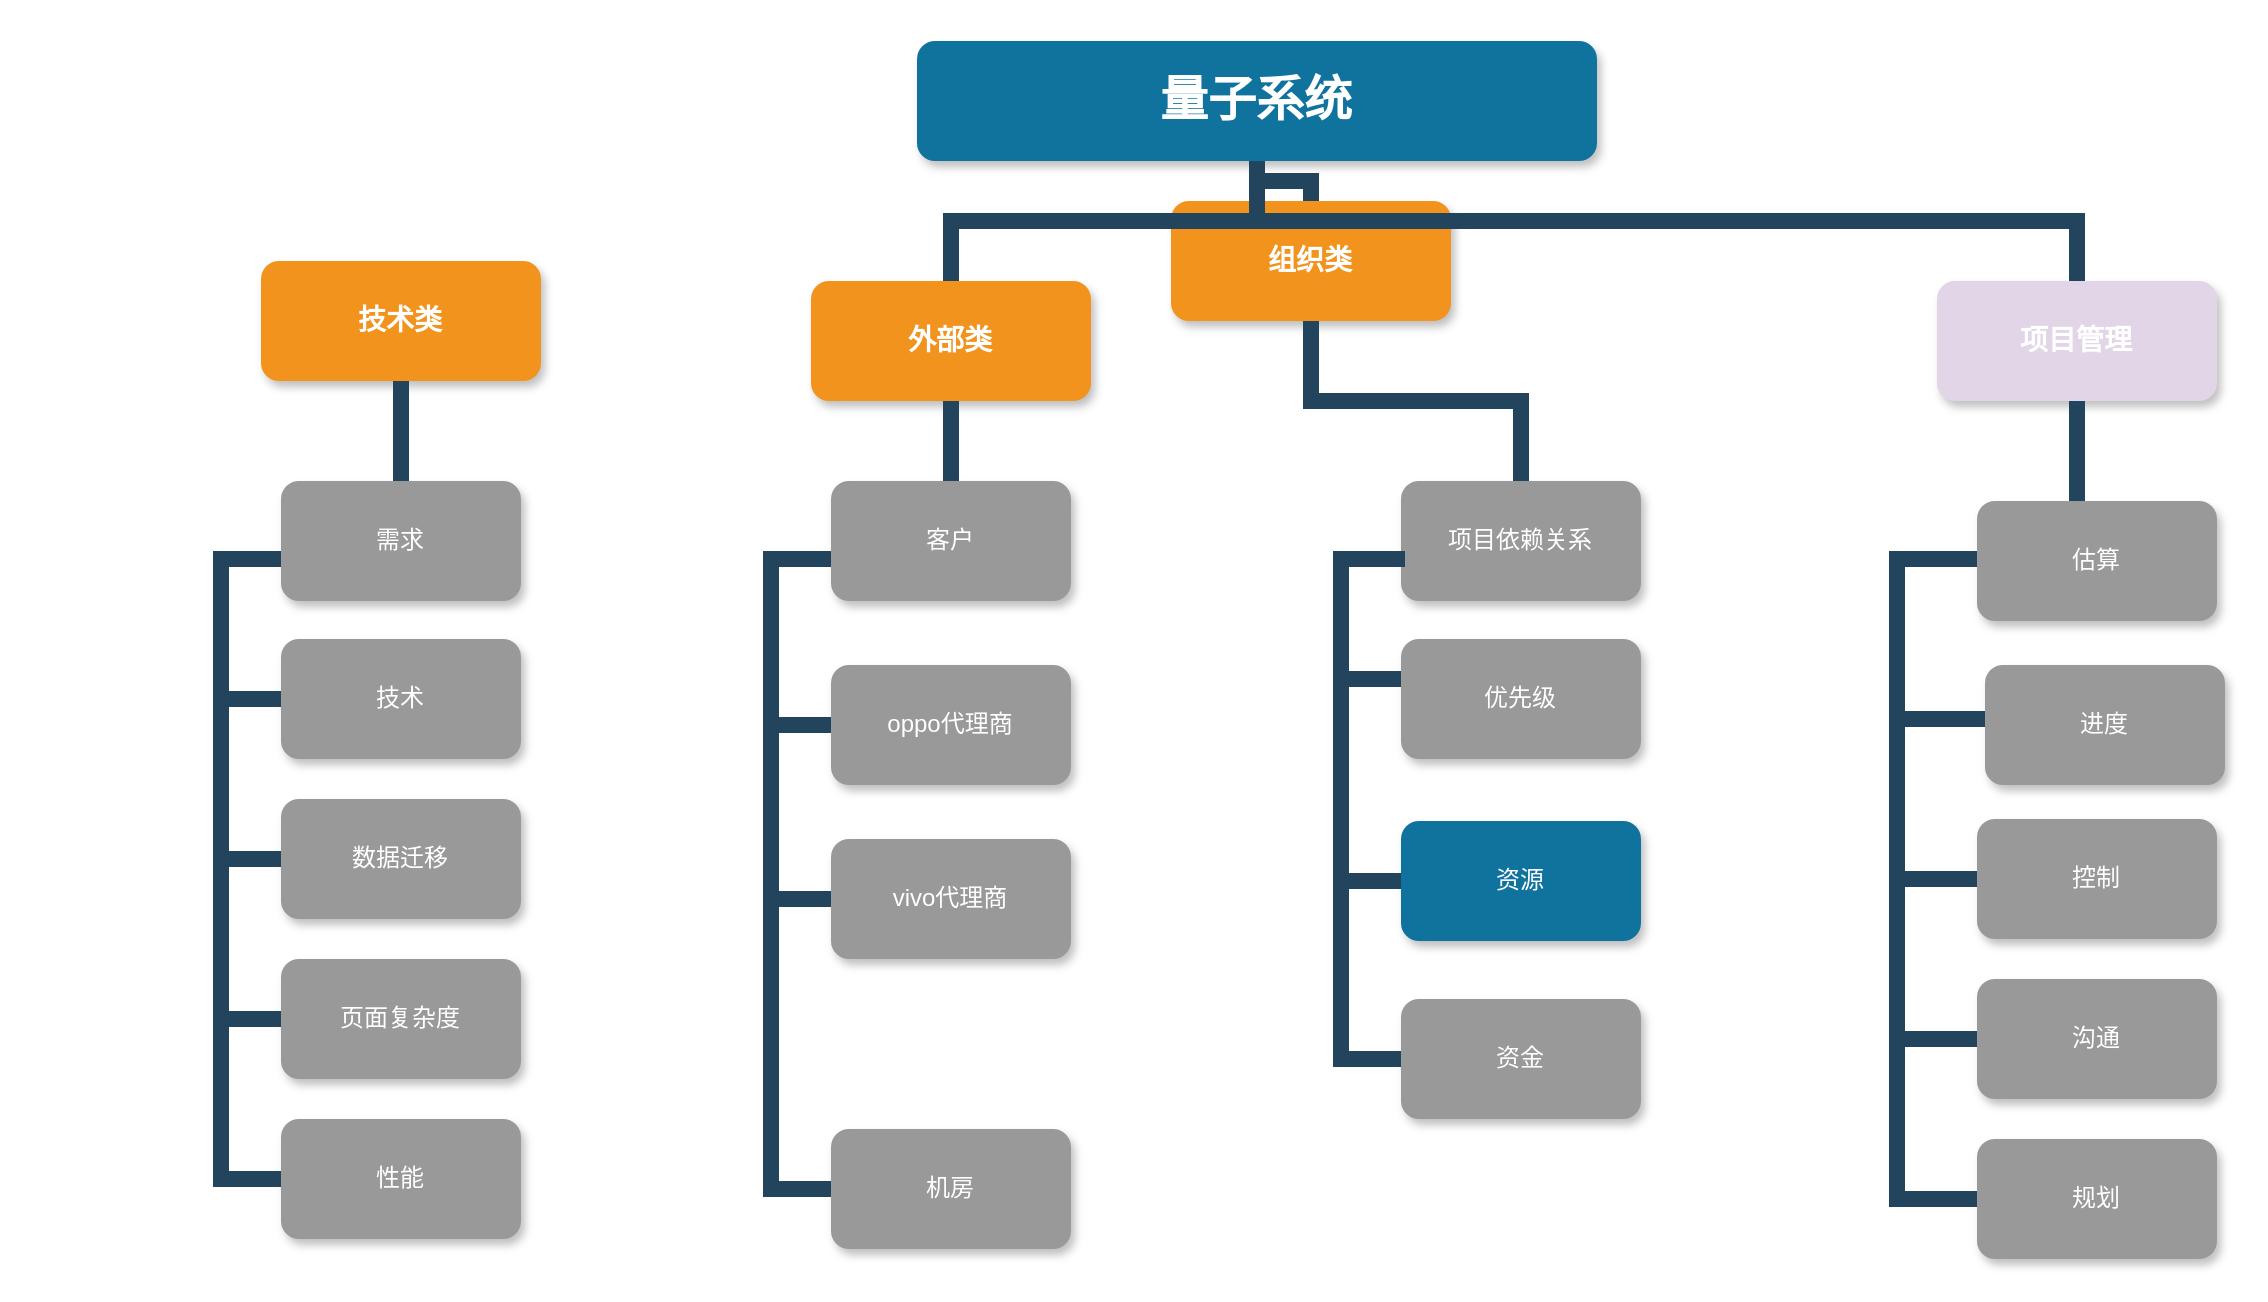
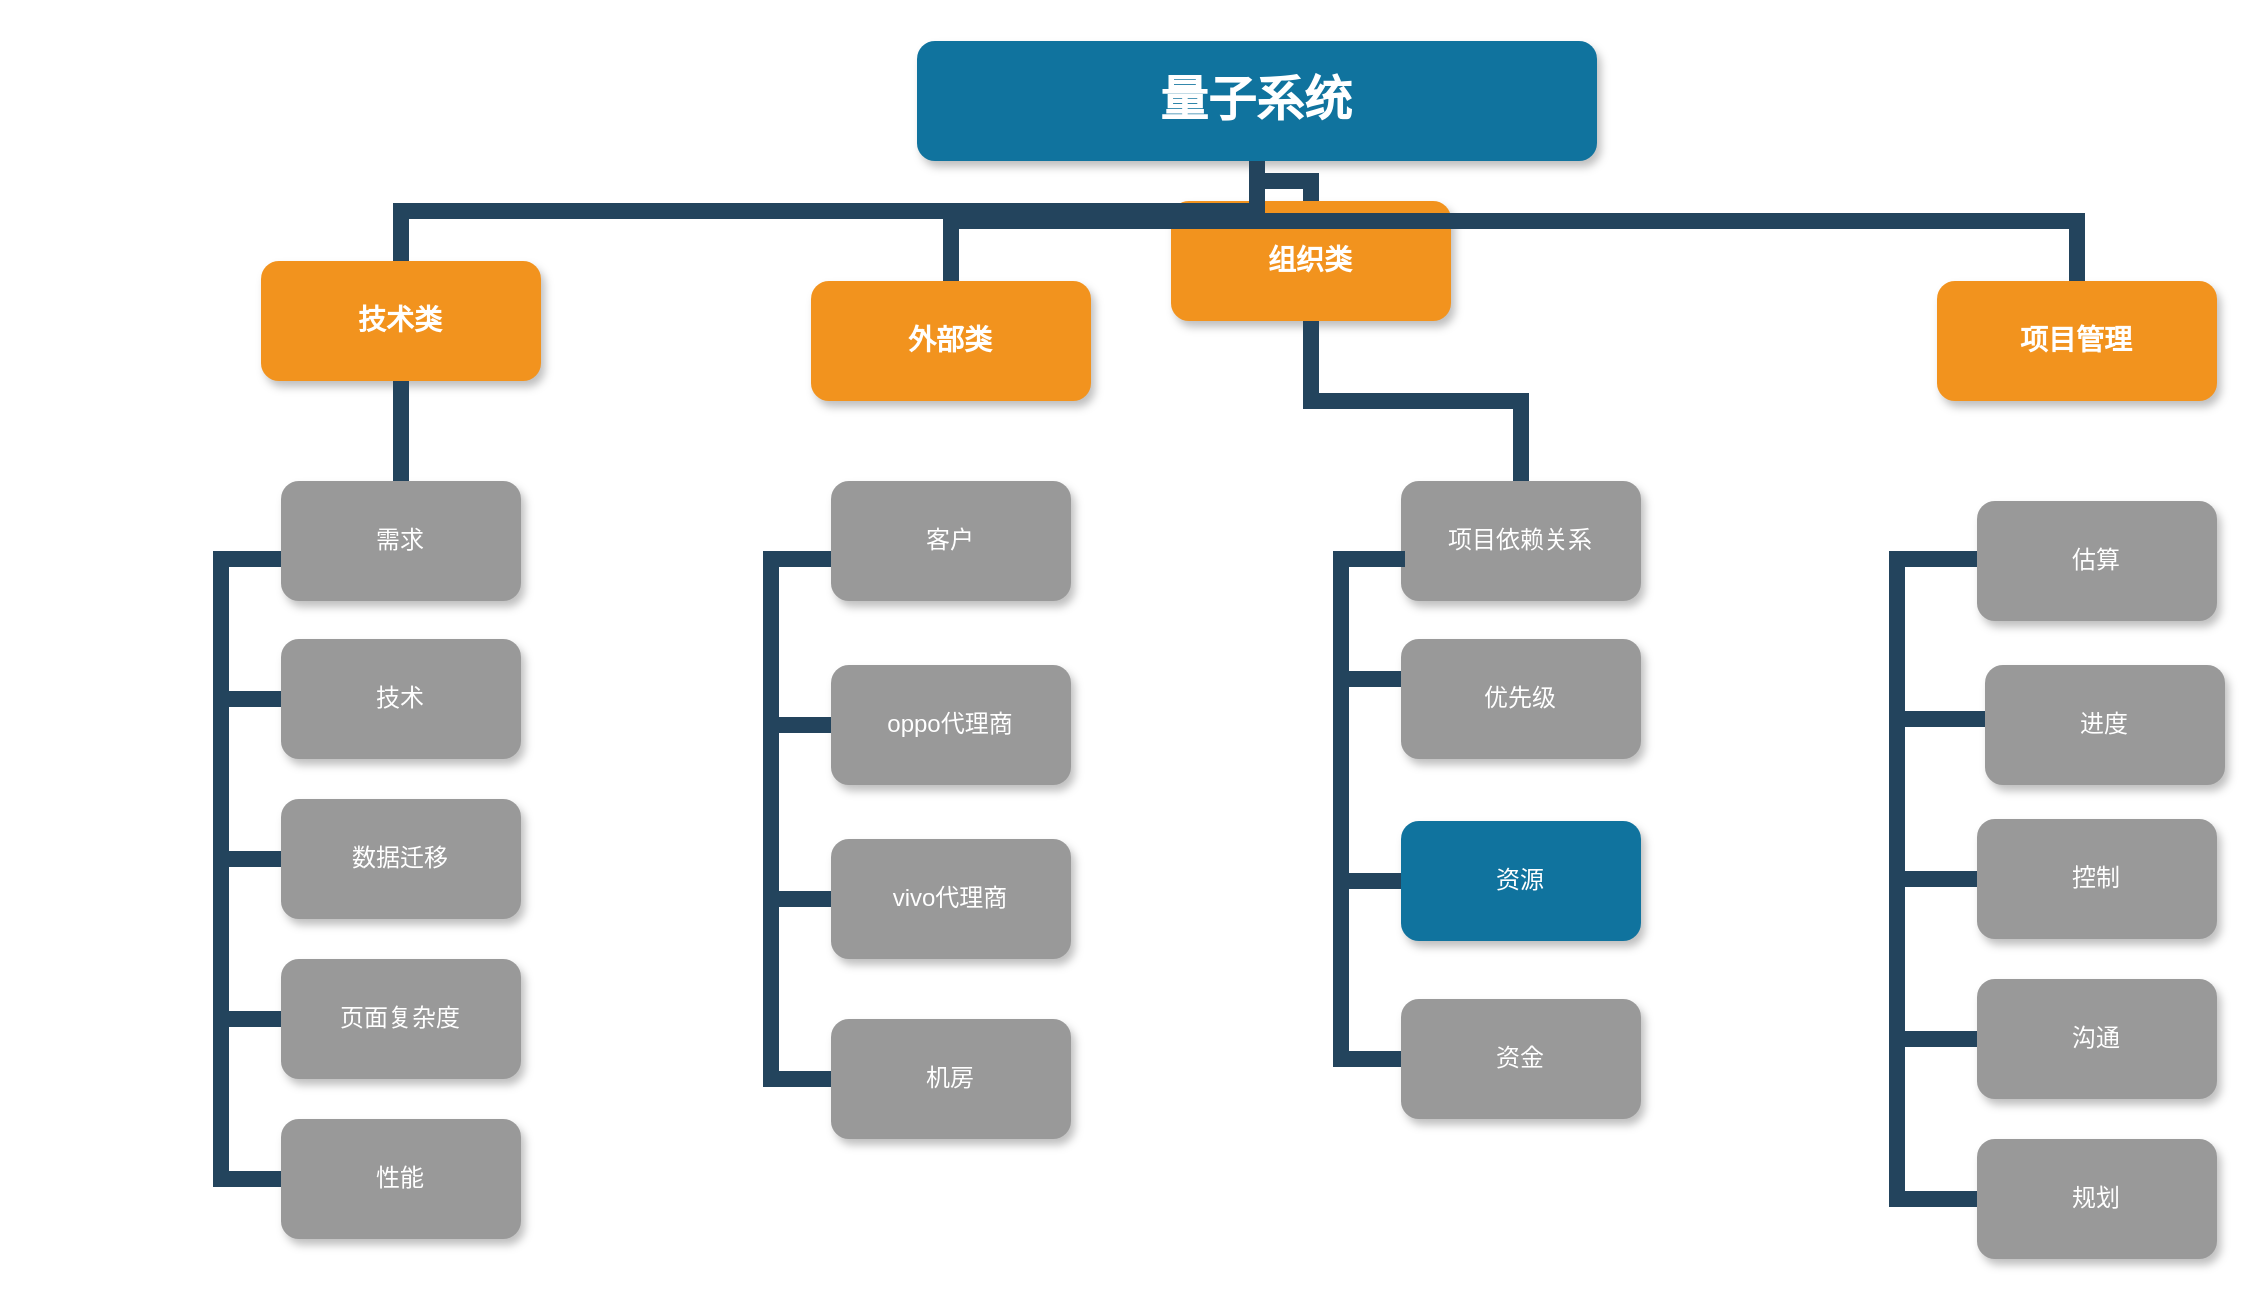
none -> (801, 211)
(2077, 341) -> (2077, 341)
(951, 441) -> none
(2077, 451) -> none
(951, 1189) -> (951, 1079)
